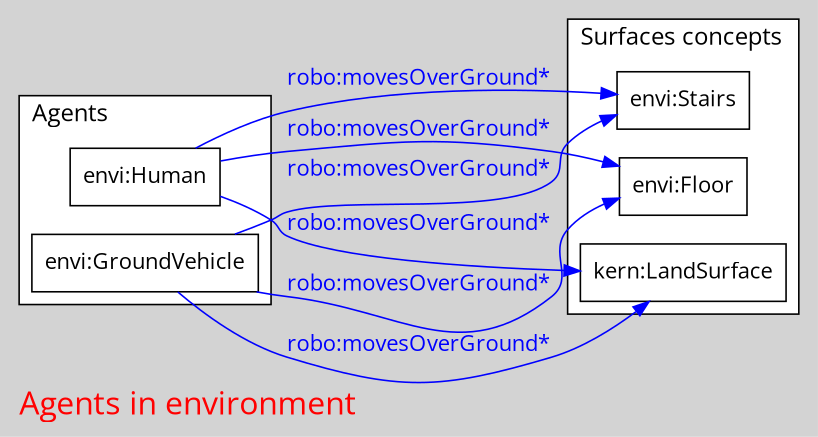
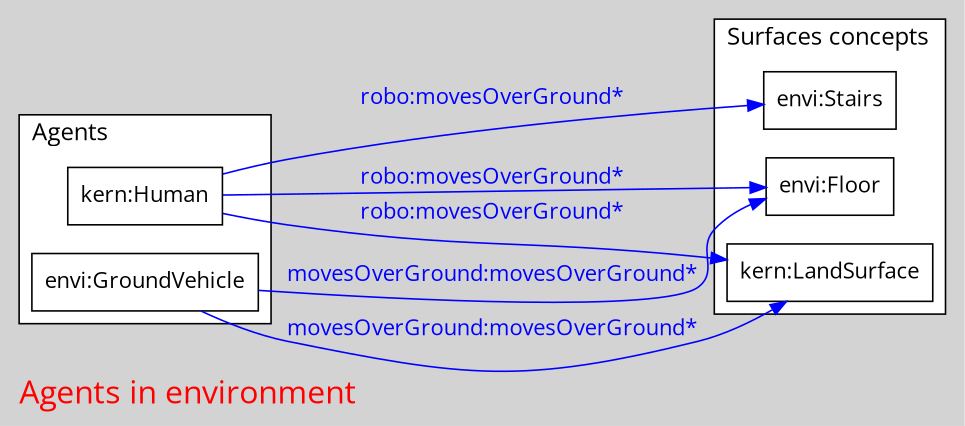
(145, 177) -> (145, 196)
(434, 204) -> none
(419, 285) -> (493, 275)
(419, 345) -> (493, 329)
